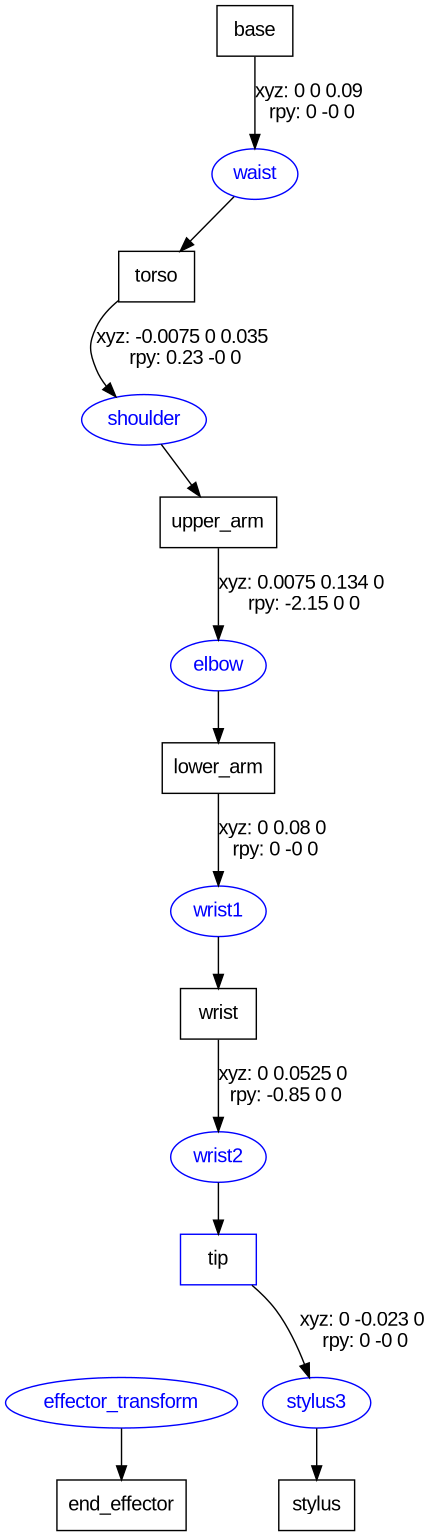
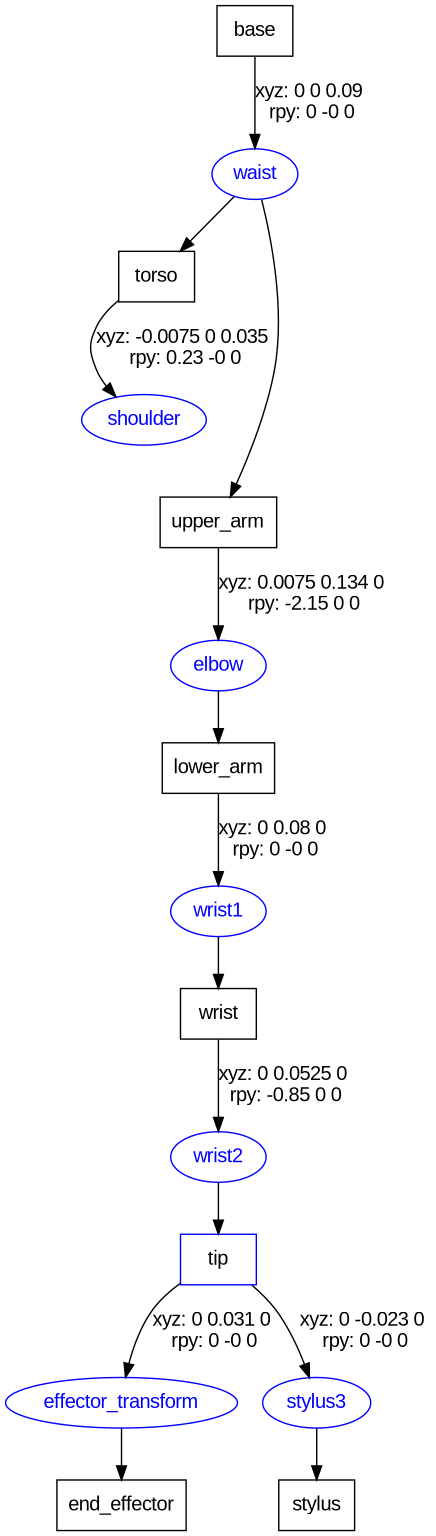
(176, 465) -> (278, 345)
none -> (147, 1319)
